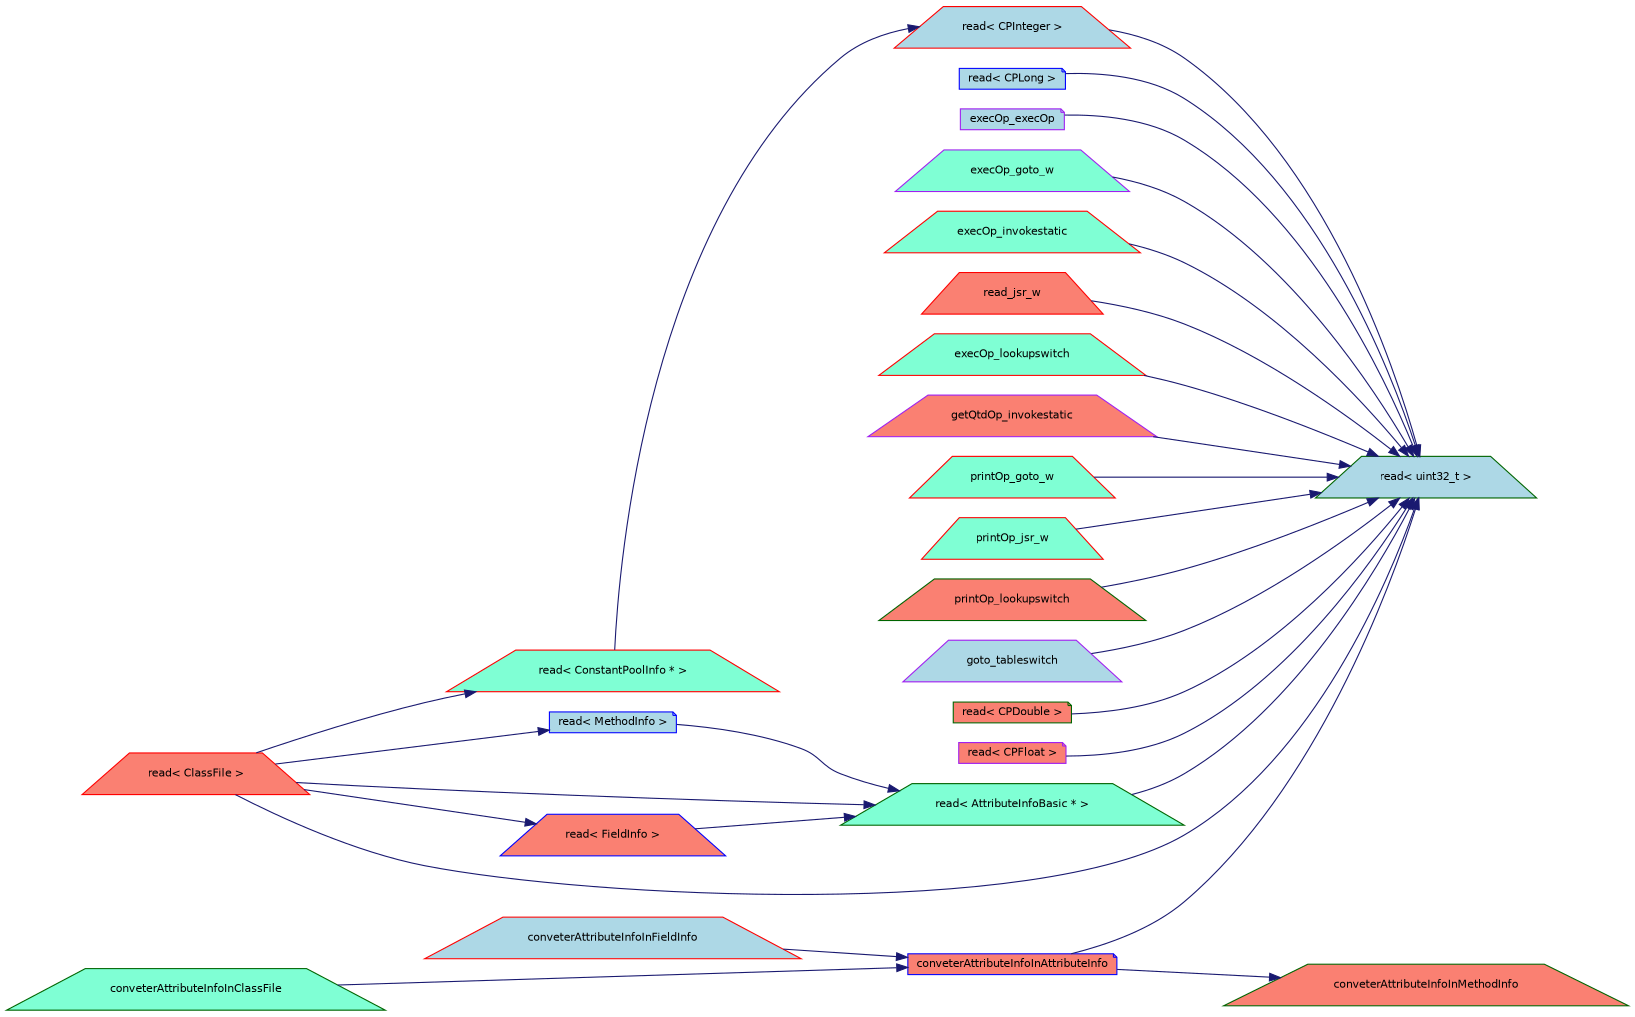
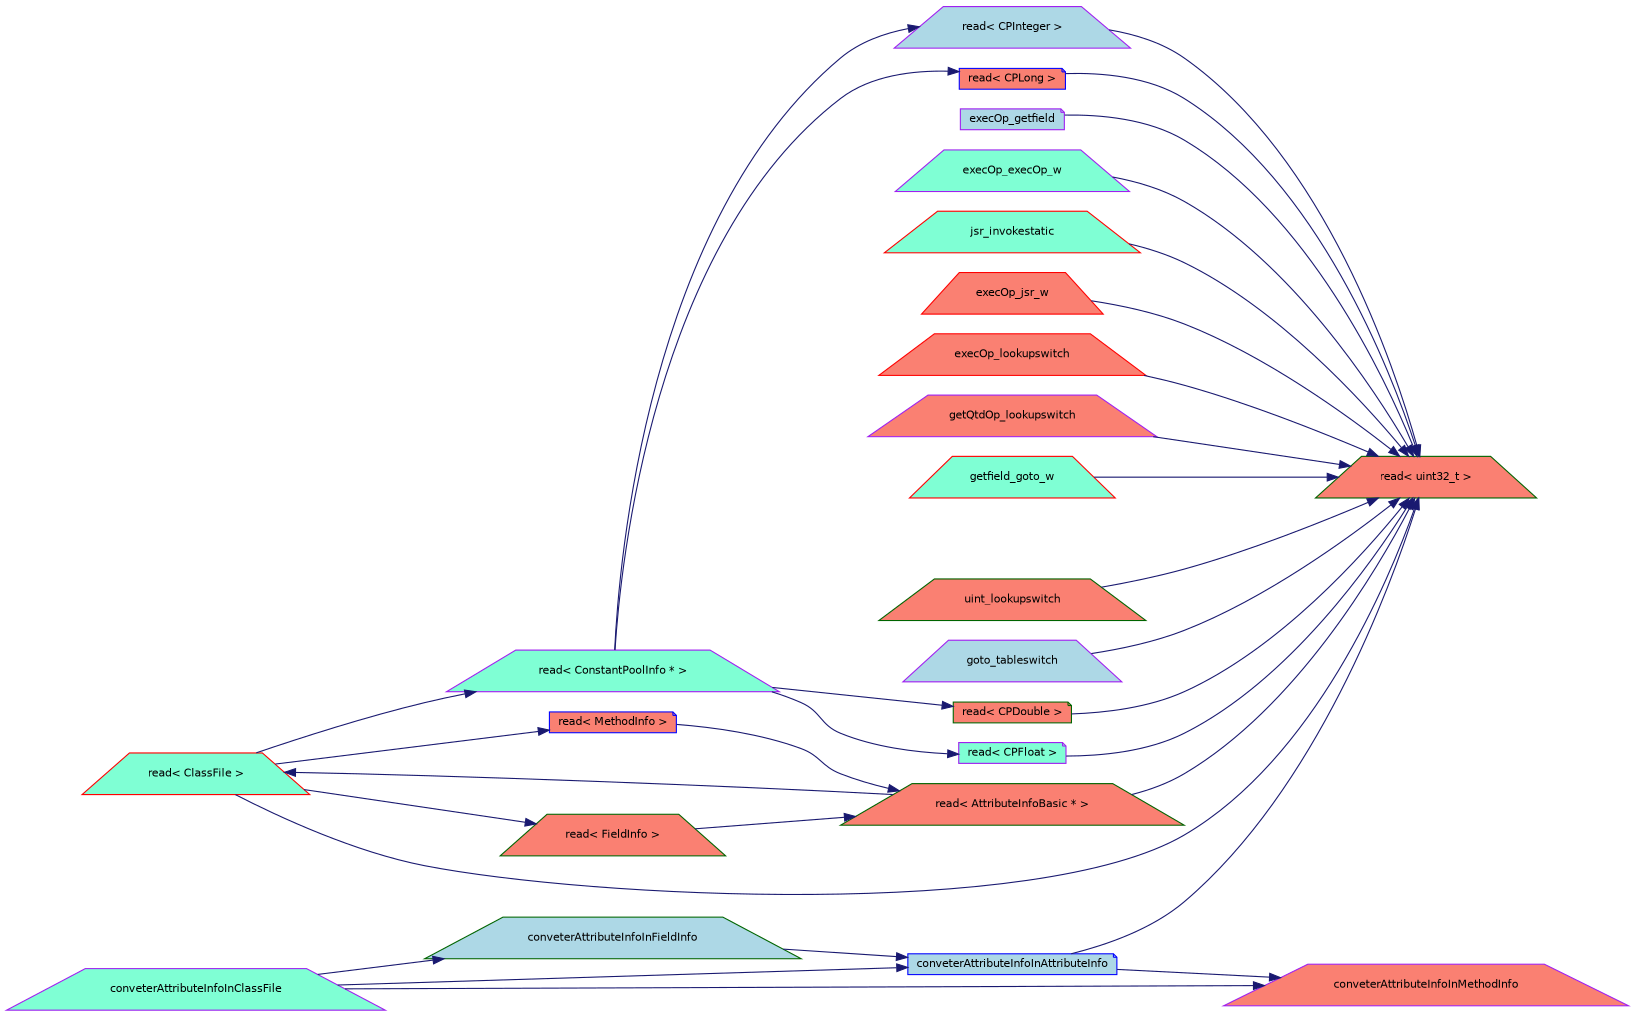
(1012, 27) -> (1012, 27)
(1012, 79) -> (1012, 79)
(1012, 119) -> (1012, 119)
(1012, 171) -> (1012, 171)
(1012, 232) -> (1012, 232)
(1012, 293) -> (1012, 293)
none -> (696, 299)
(1012, 355) -> (1012, 355)
(1012, 416) -> (1012, 416)
(1012, 477) -> (1012, 477)
(1426, 477) -> (1426, 477)
(1012, 538) -> none
(1012, 600) -> (1012, 600)
(613, 671) -> (613, 671)
none -> (857, 696)
(613, 722) -> (613, 722)
none -> (853, 738)
(1012, 753) -> (1012, 753)
(196, 774) -> (196, 774)
(580, 796) -> (594, 781)
(1012, 804) -> (1012, 804)
(613, 835) -> (613, 835)
(613, 938) -> (613, 938)
(1012, 964) -> (1012, 964)
none -> (375, 967)
(1426, 985) -> (1426, 985)
none -> (799, 987)
(196, 989) -> (196, 989)
